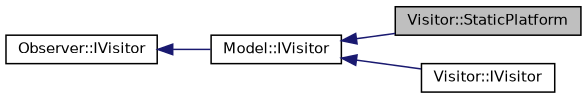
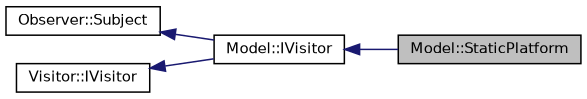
(488, 21) -> (490, 49)
(82, 49) -> (83, 21)
(389, 65) -> (189, 62)
